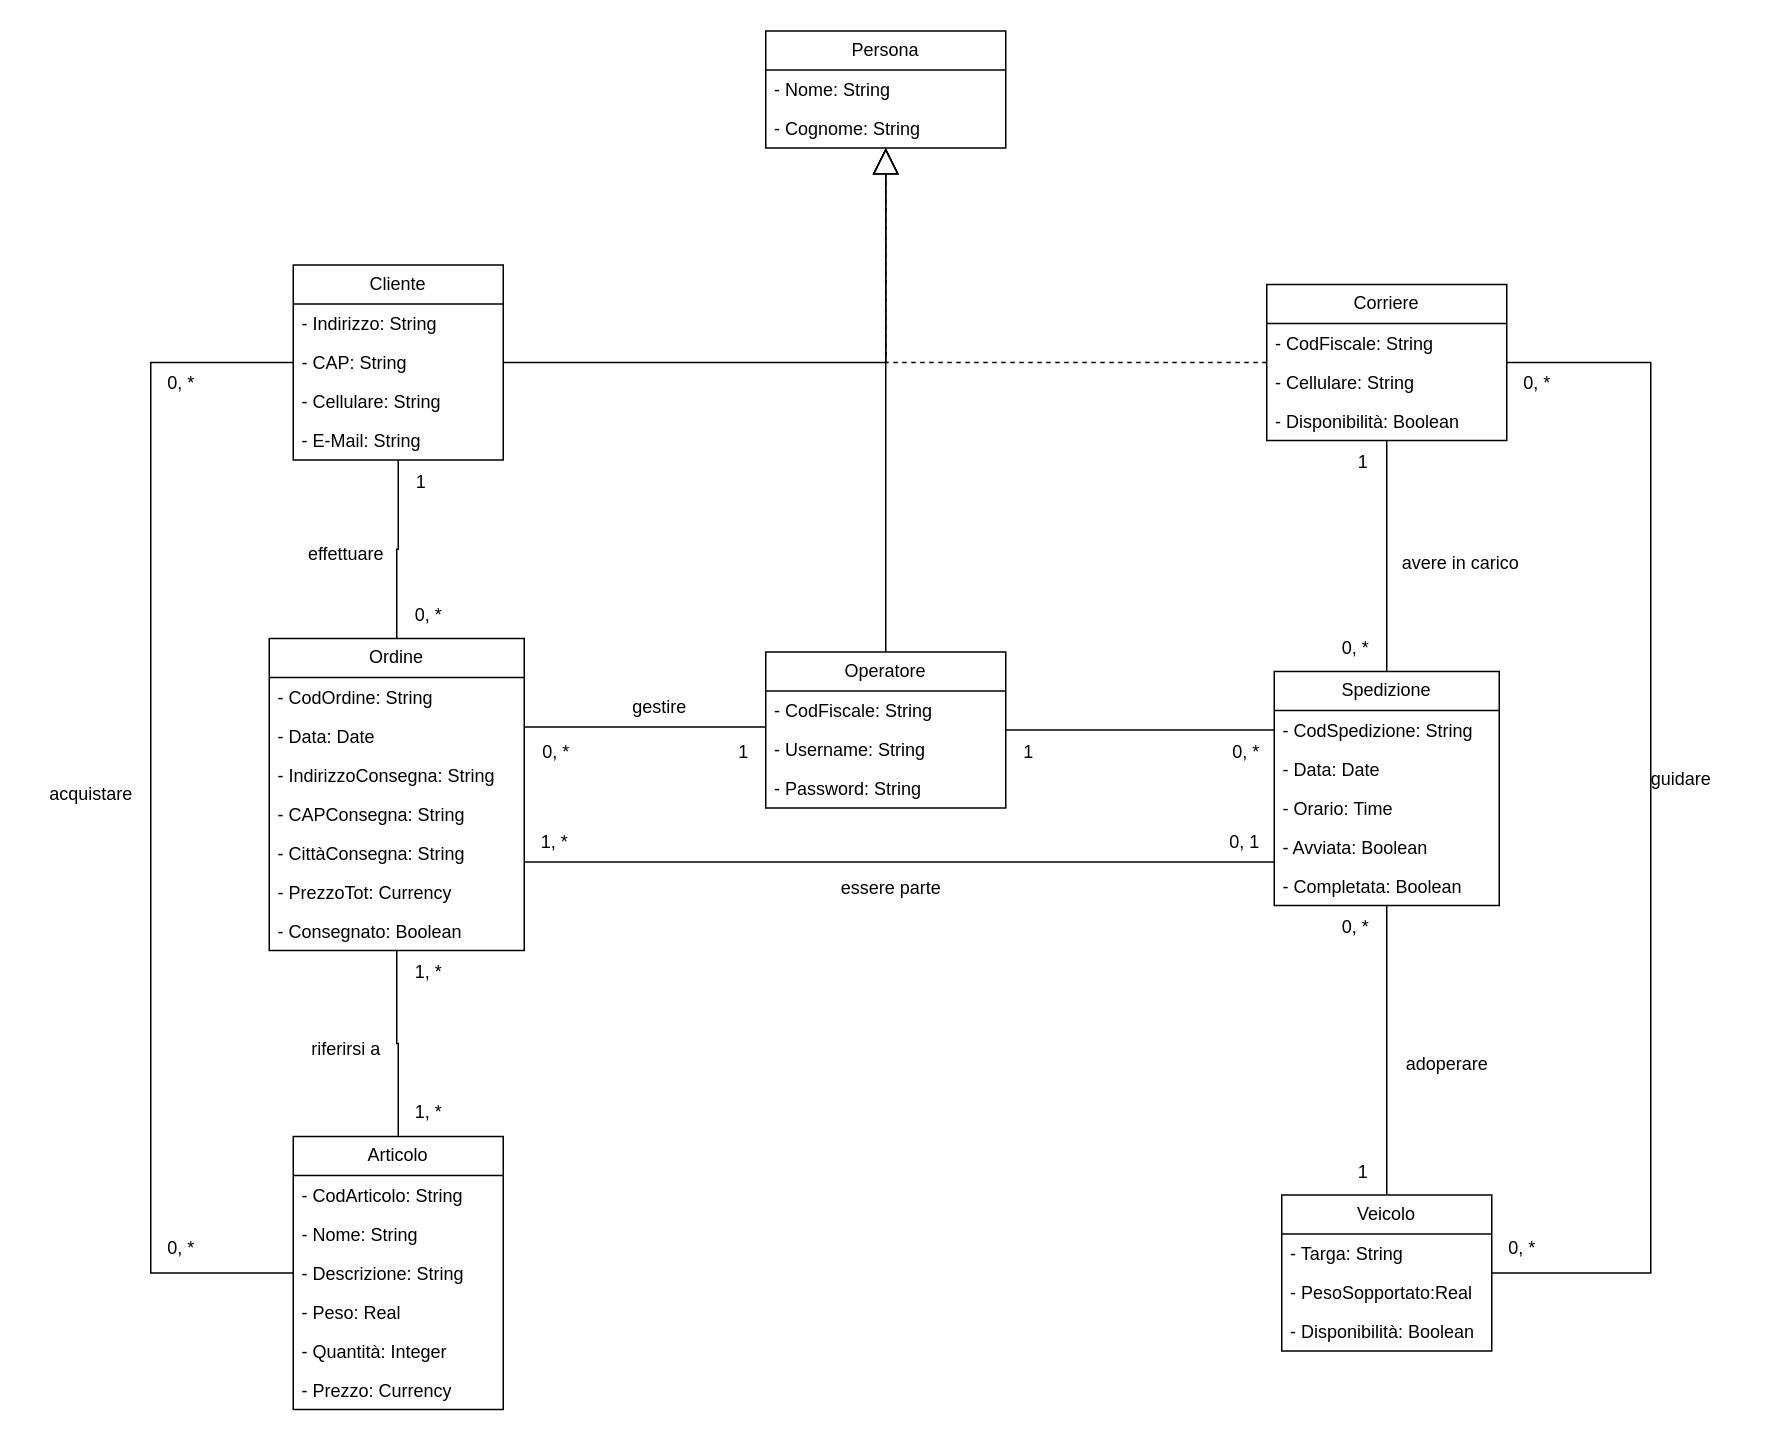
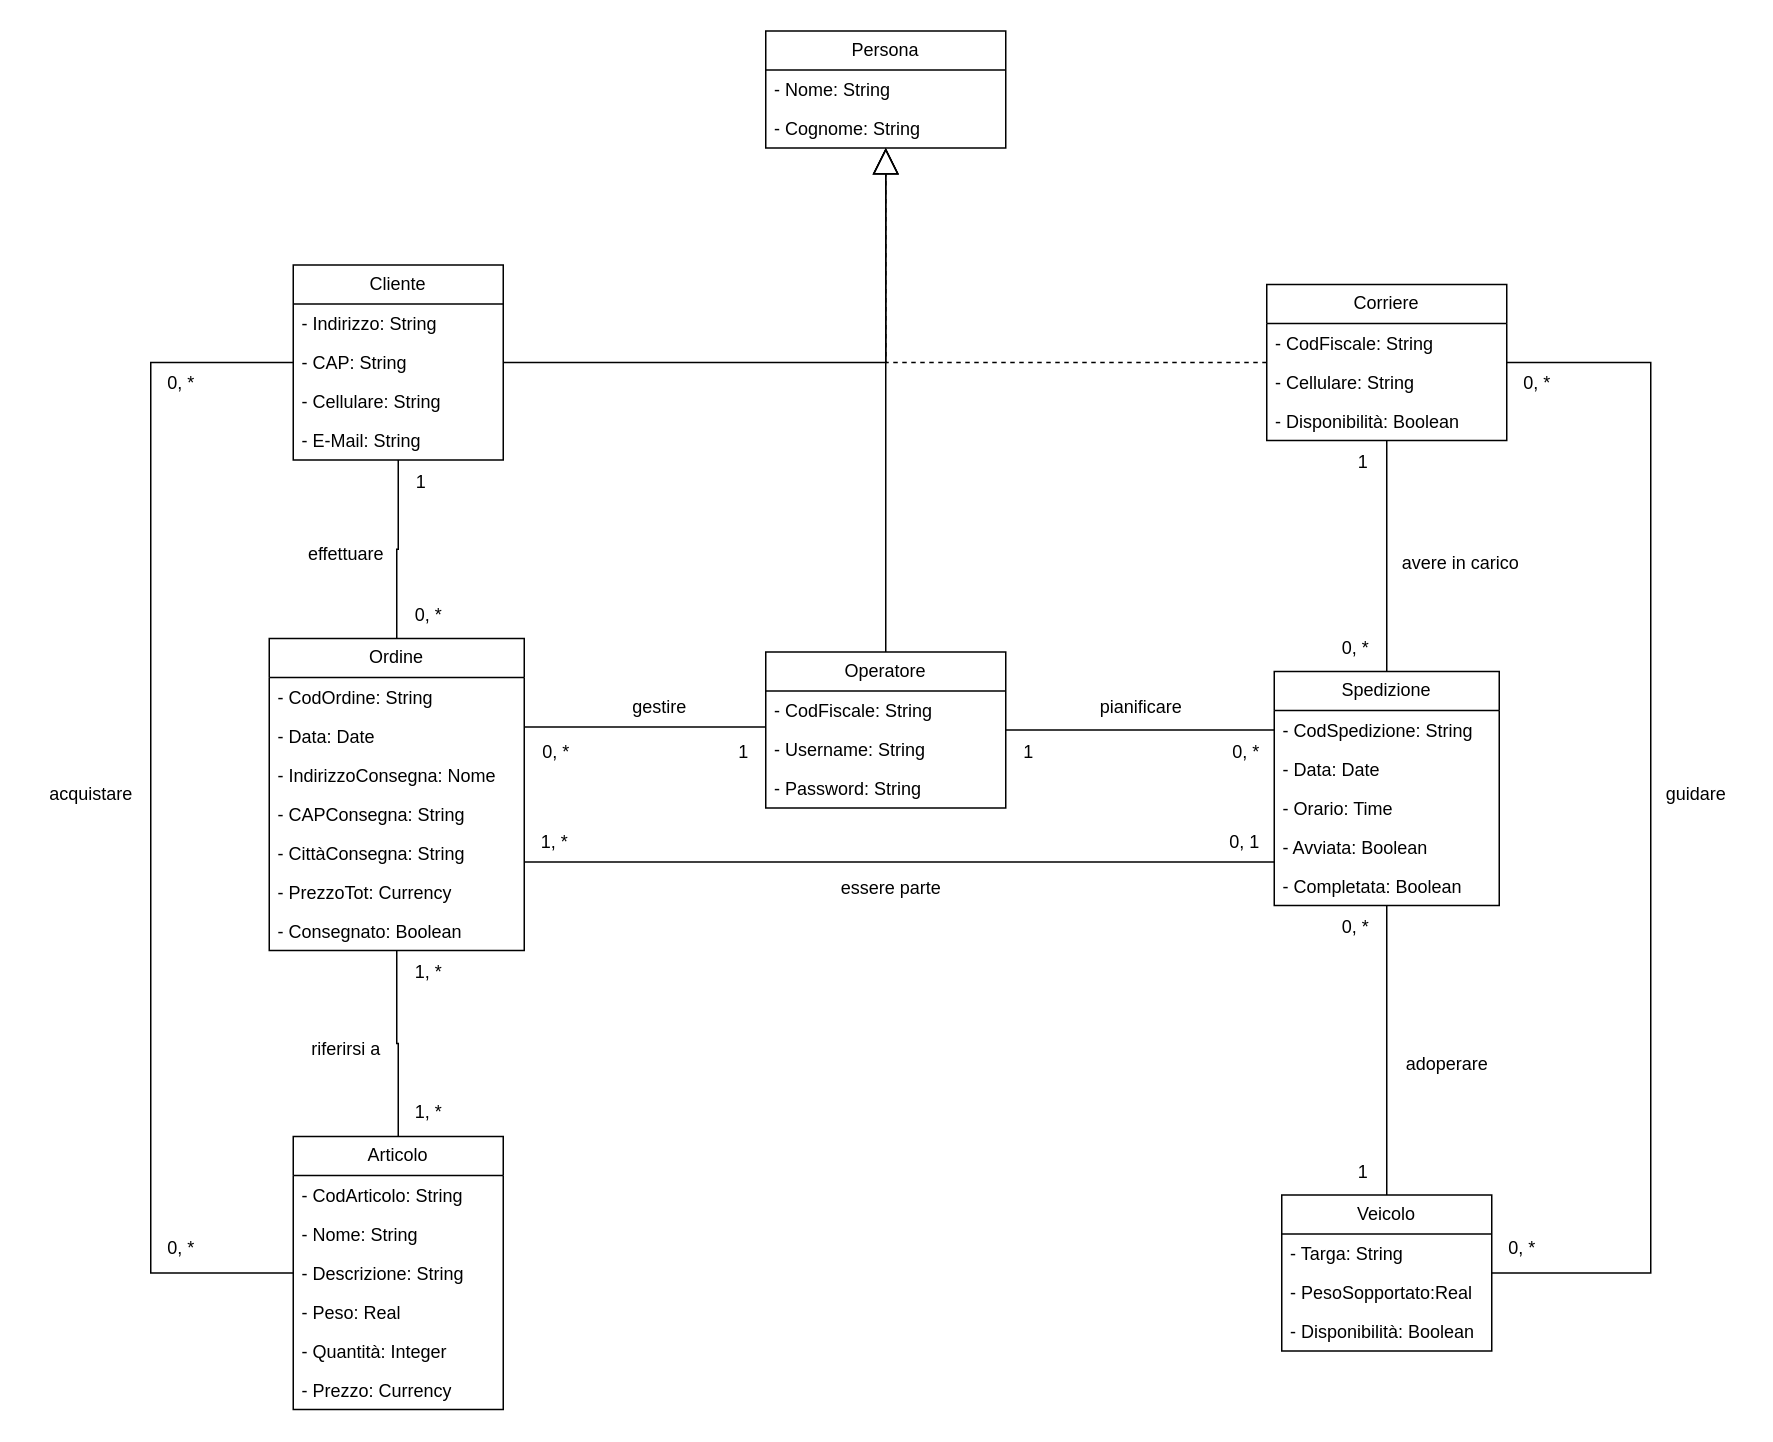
none -> (1141, 707)
(1681, 779) -> (1696, 794)
(398, 787) -> (393, 777)
